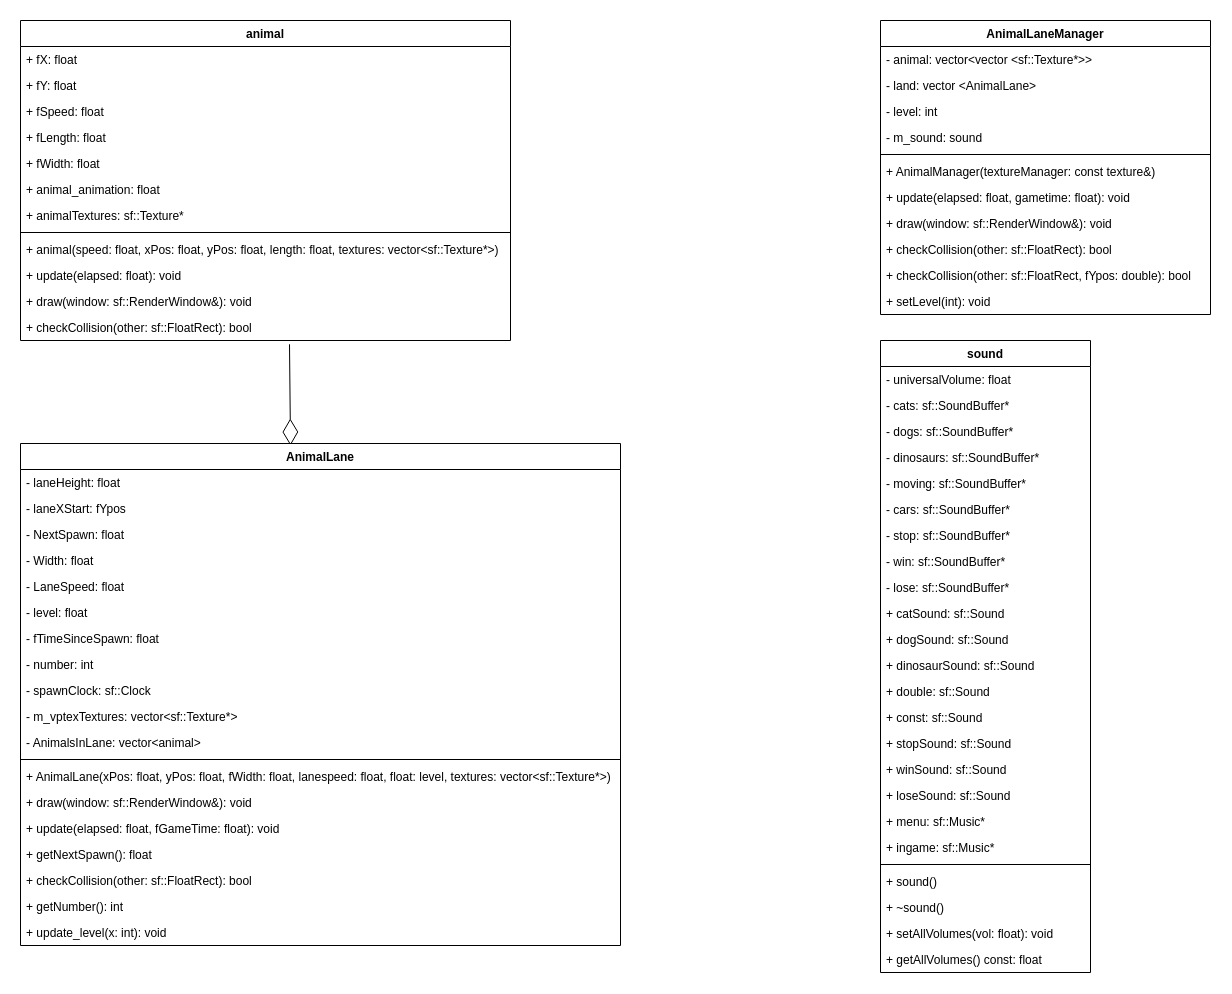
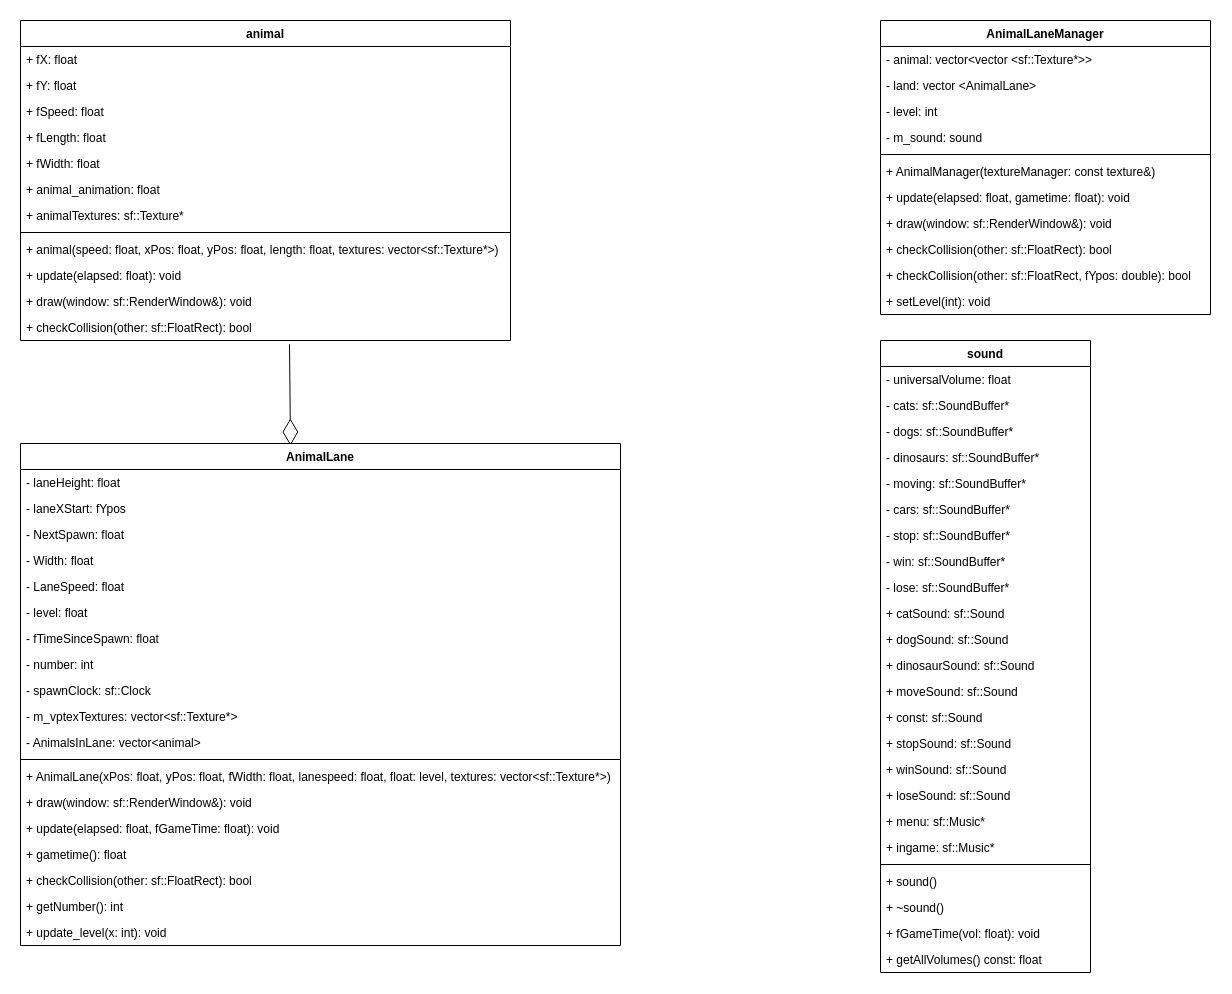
(940, 692) -> (952, 692)
(97, 855) -> (82, 855)
(980, 934) -> (969, 934)
